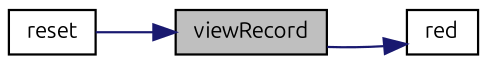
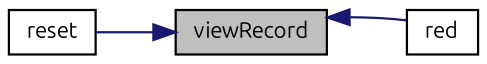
(356, 47) -> (378, 18)
